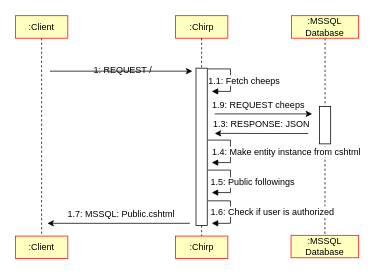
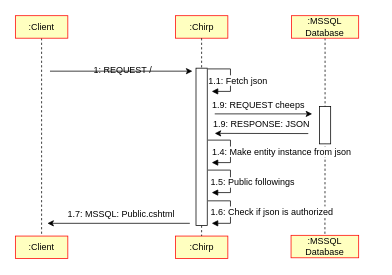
(247, 81) -> (242, 81)
(262, 124) -> (262, 124)
(294, 157) -> (291, 152)
(280, 212) -> (280, 212)
